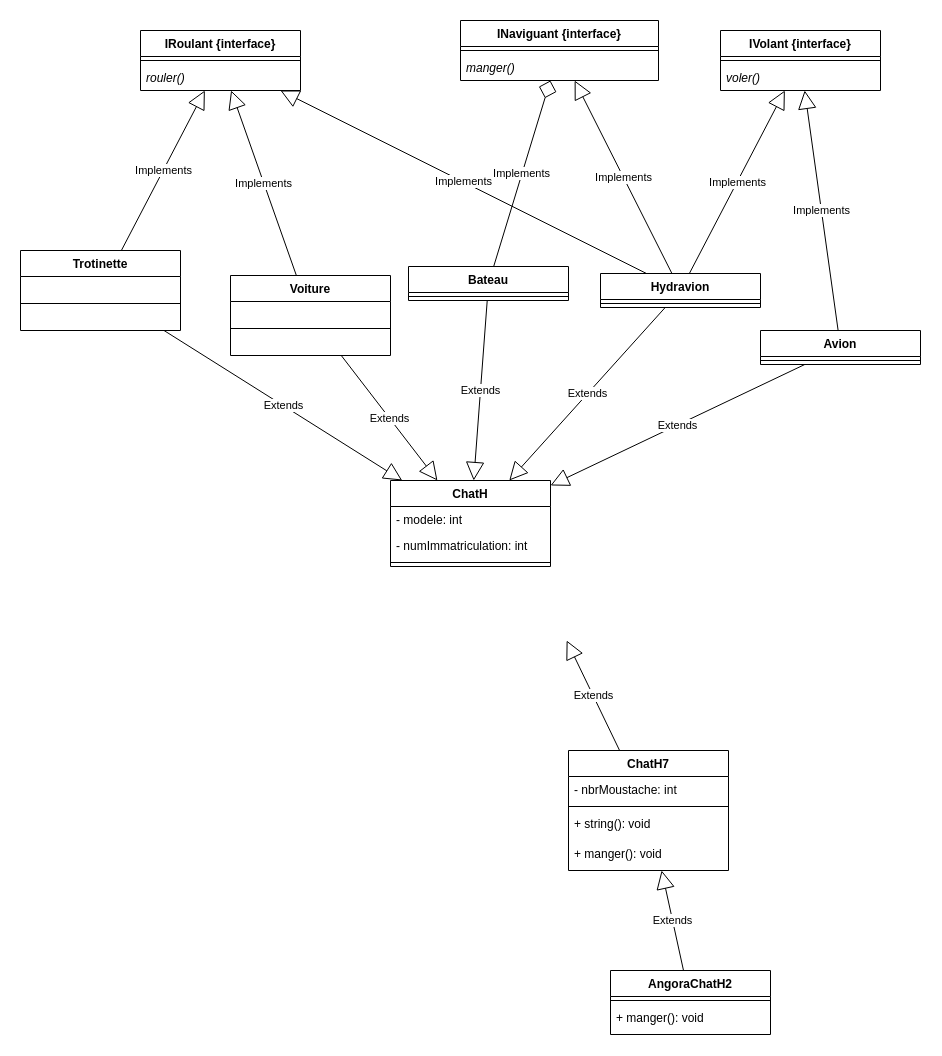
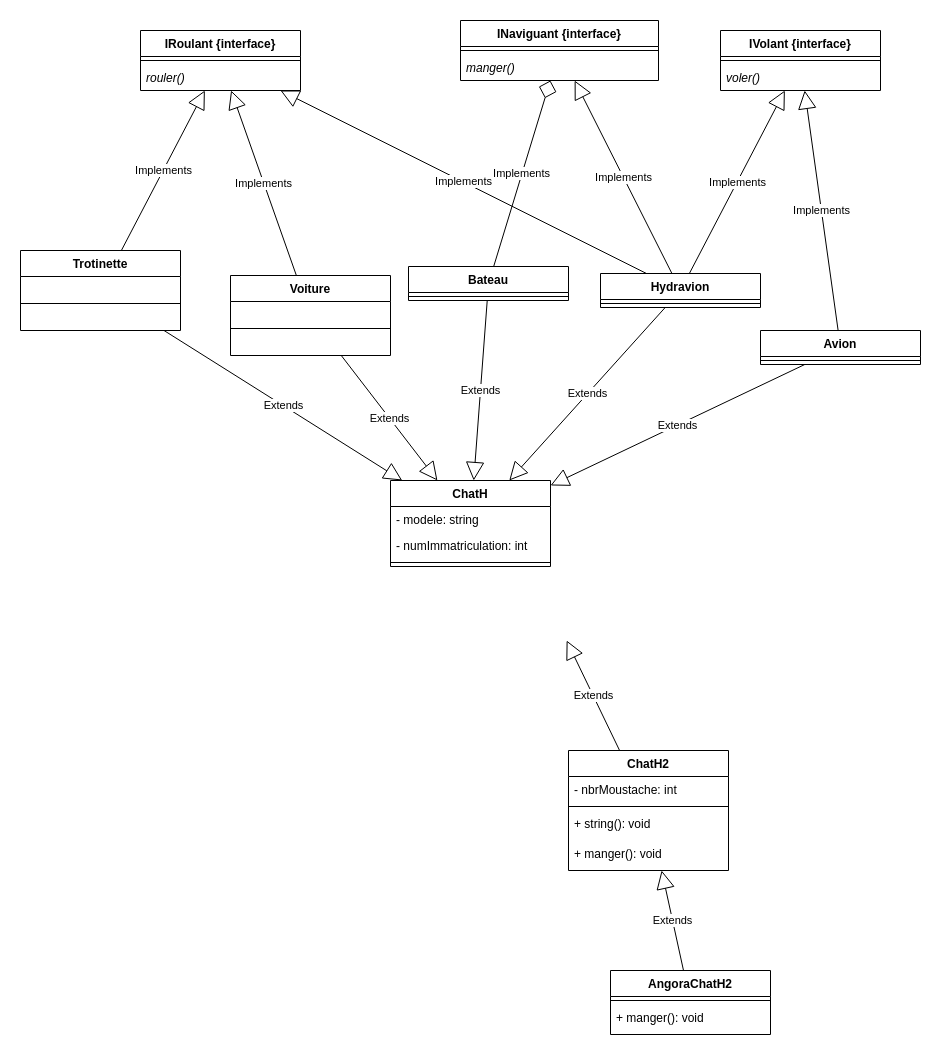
(432, 520) -> (442, 520)
(648, 764) -> (648, 764)
